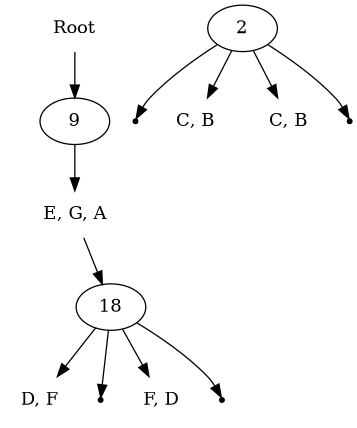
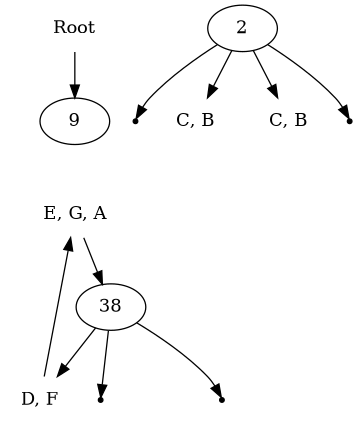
(75, 161) -> (56, 314)
(111, 307) -> (111, 307)
(161, 400) -> none
